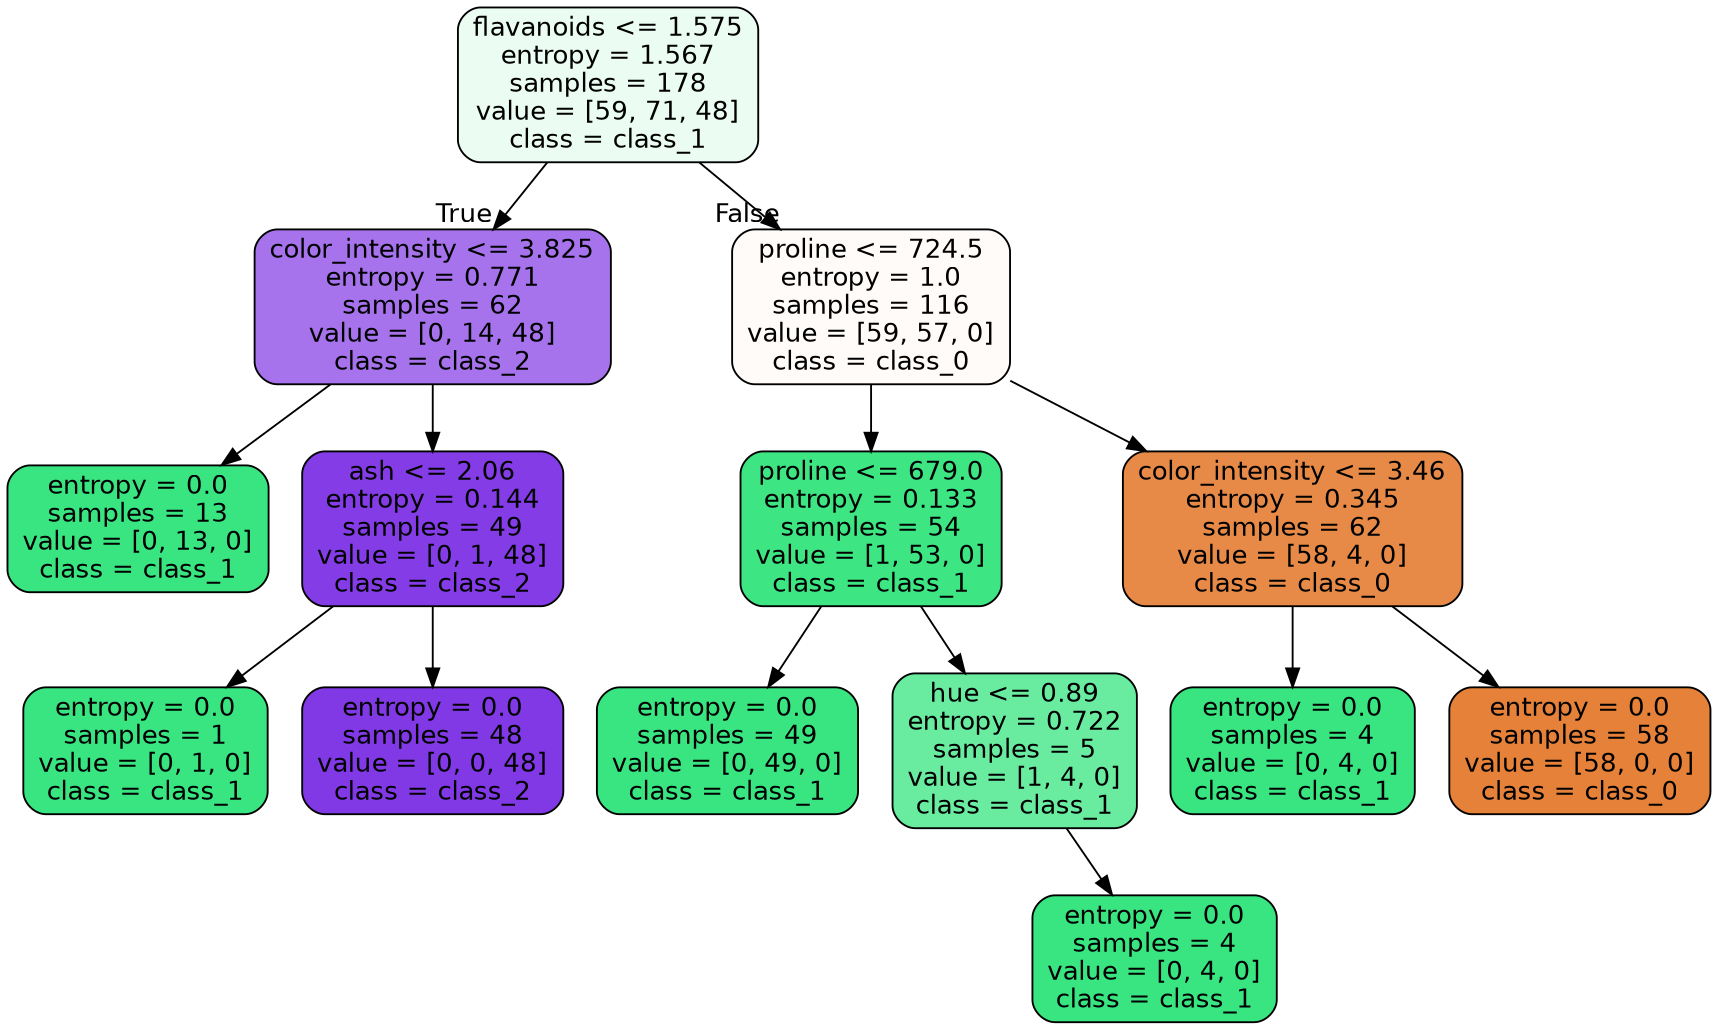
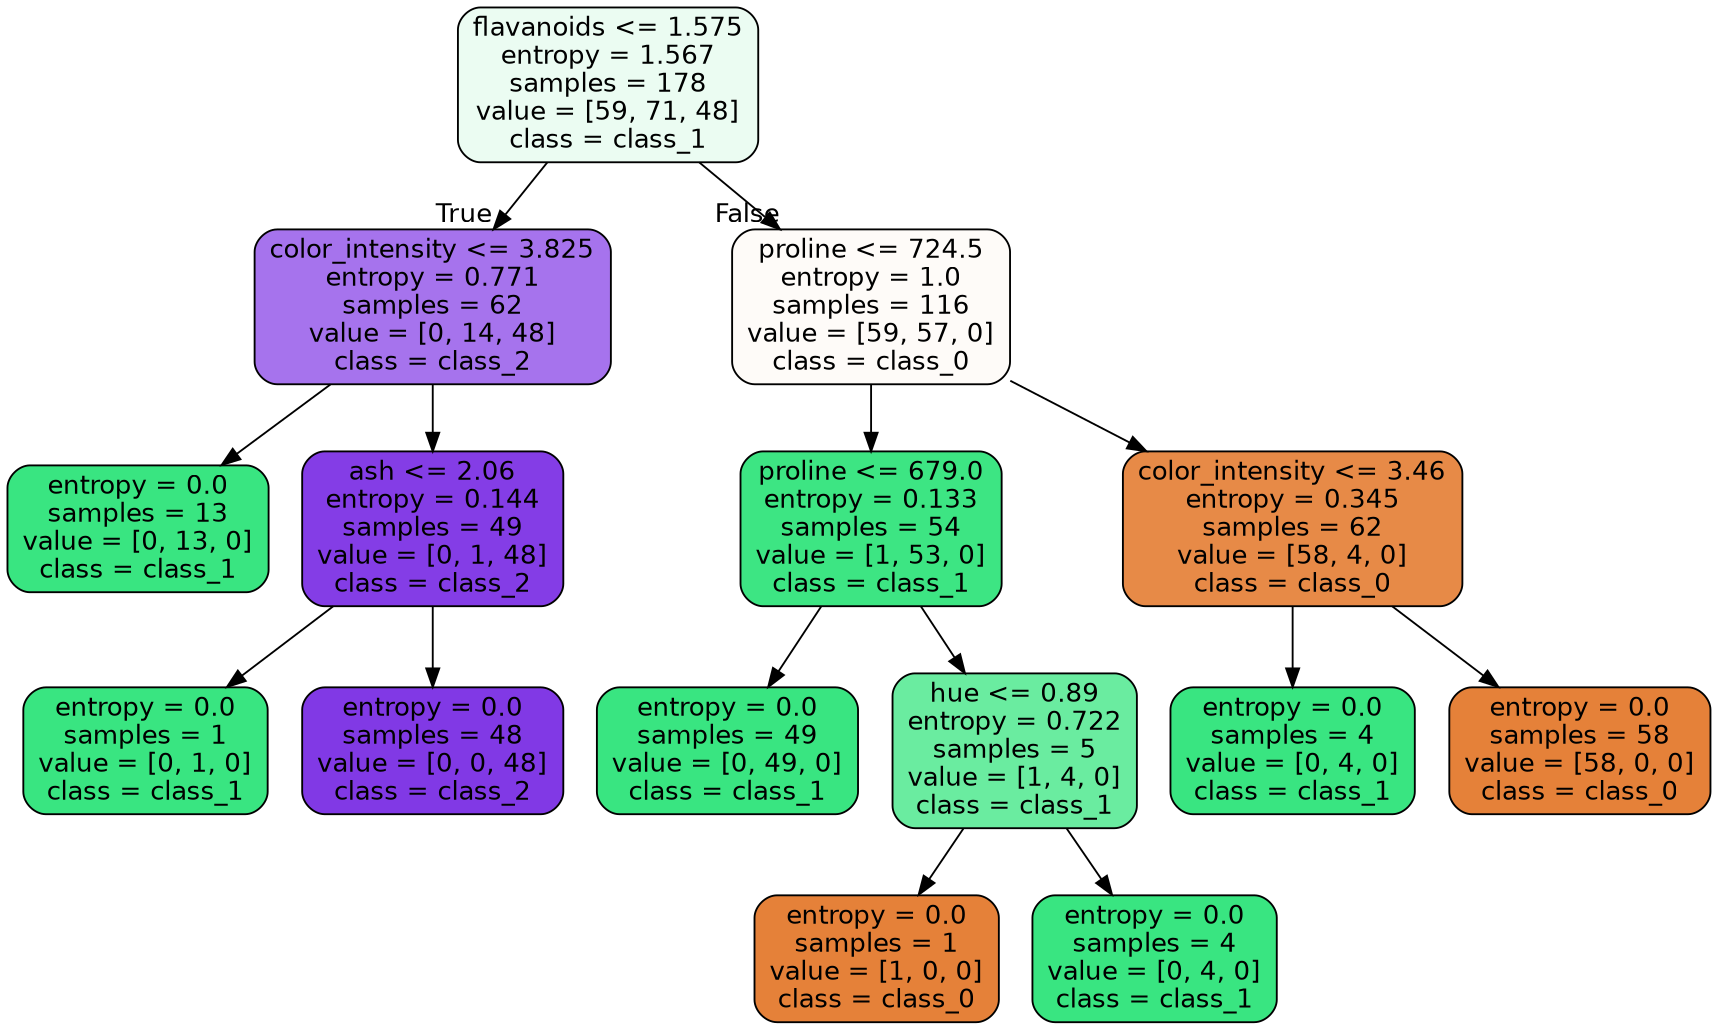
none -> (877, 959)
